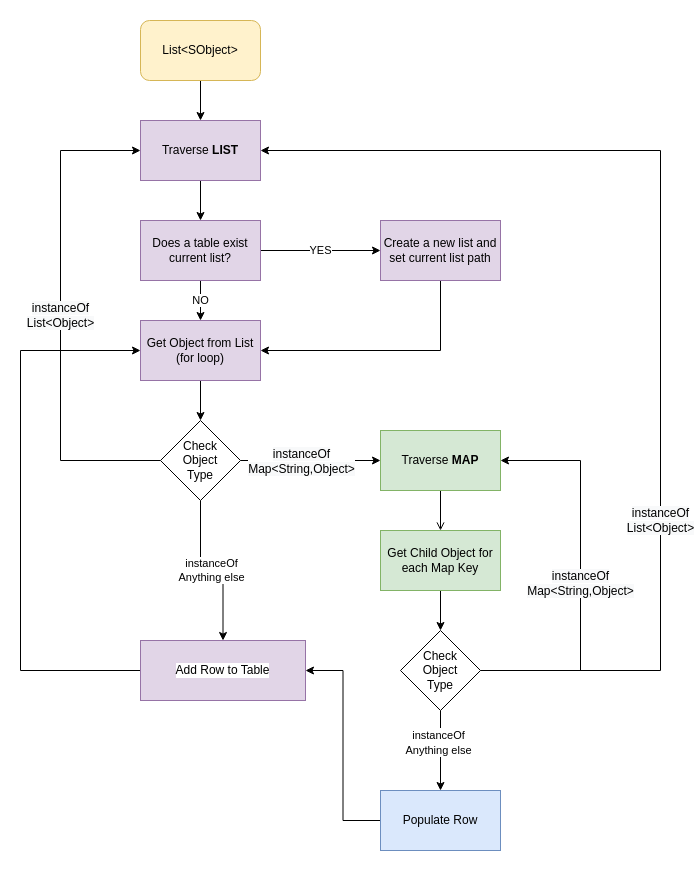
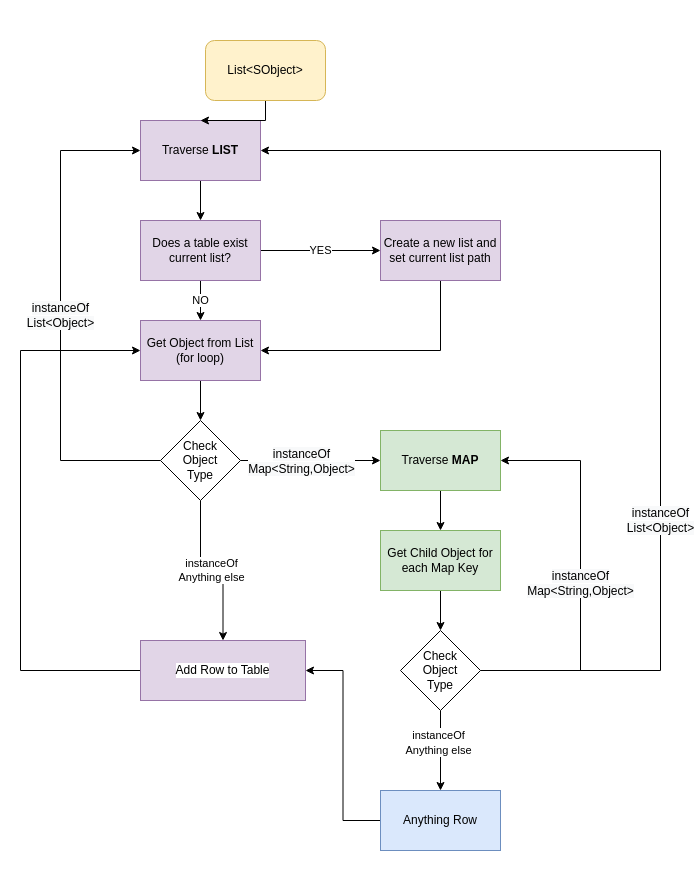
(201, 51) -> (266, 71)
(441, 524) -> (441, 522)
(441, 821) -> (441, 821)
